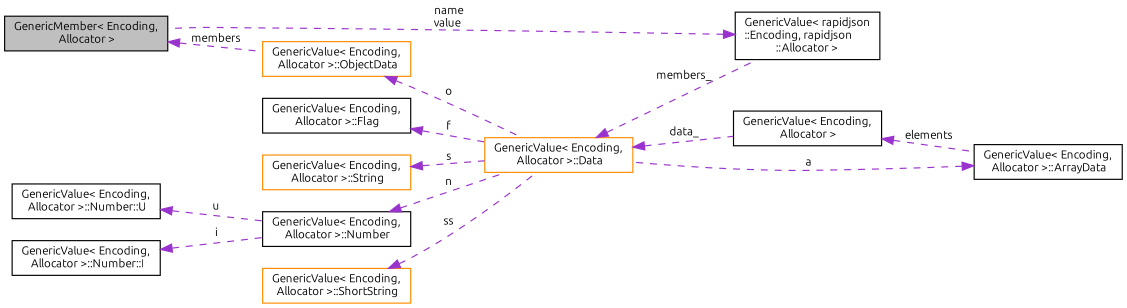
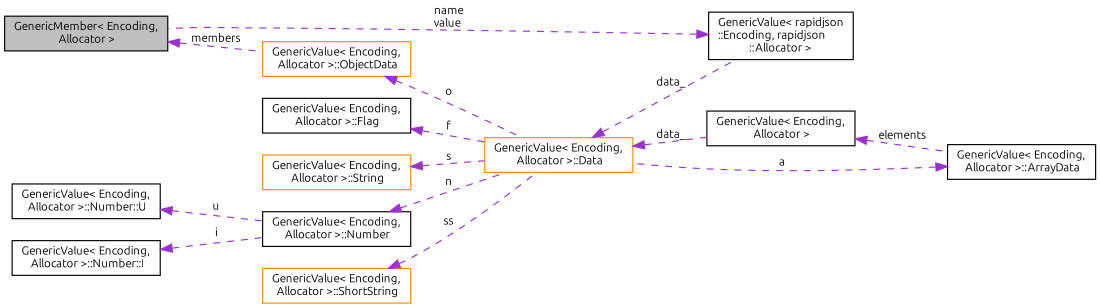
(683, 76) -> (670, 83)
